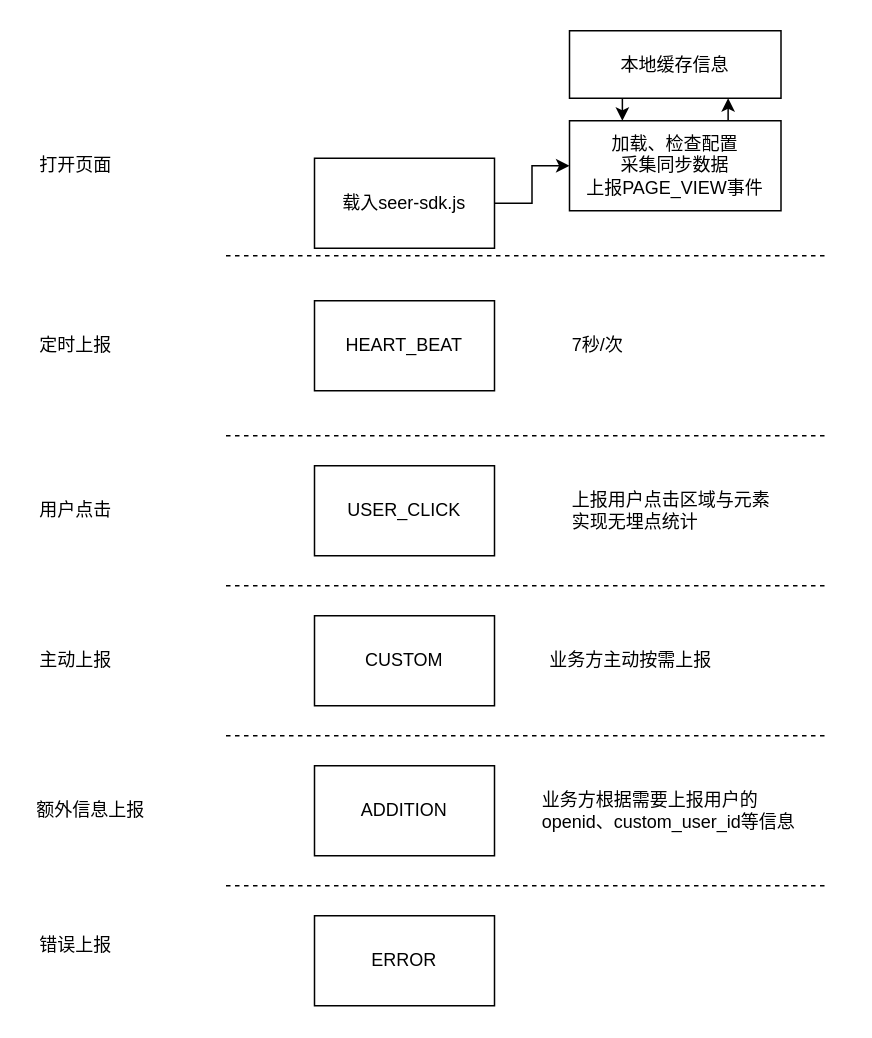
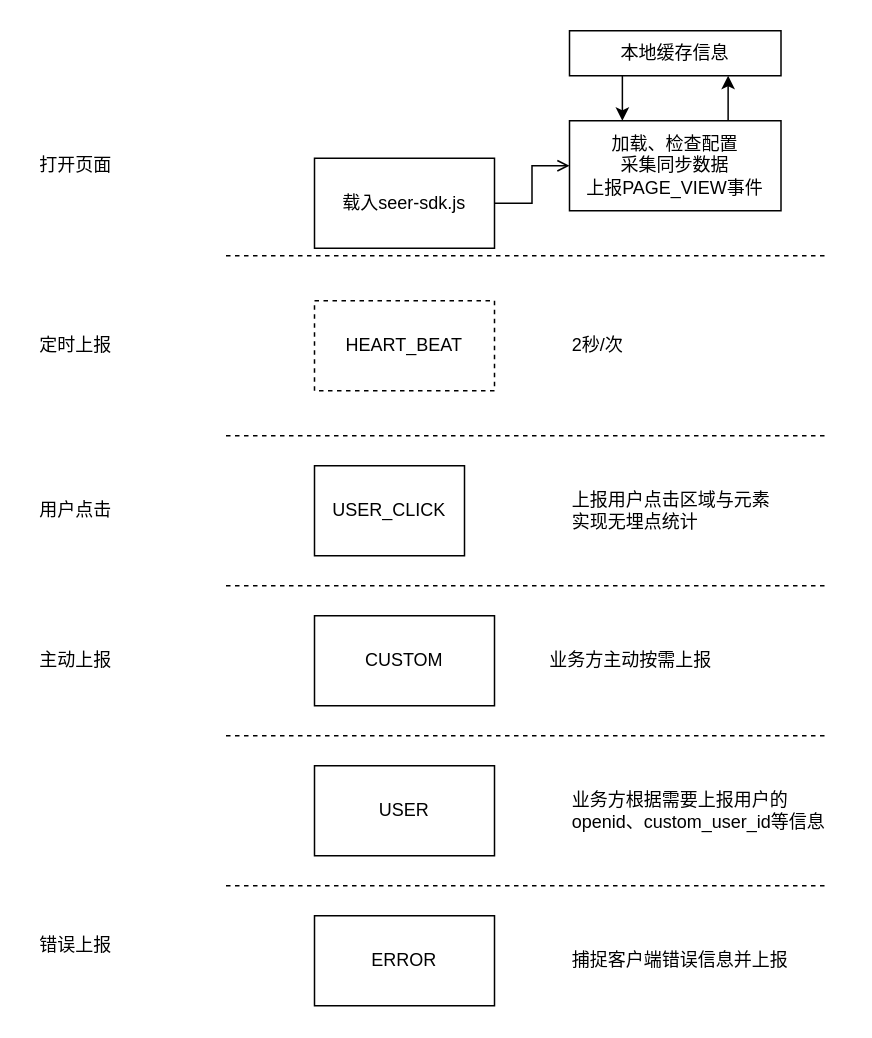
(675, 65) -> (675, 53)
(558, 166) -> (560, 166)
(404, 346) -> (404, 346)
(600, 346) -> (600, 346)
(404, 511) -> (389, 511)
(91, 811) -> none
(404, 811) -> (404, 811)
(674, 811) -> (704, 811)
none -> (689, 961)
